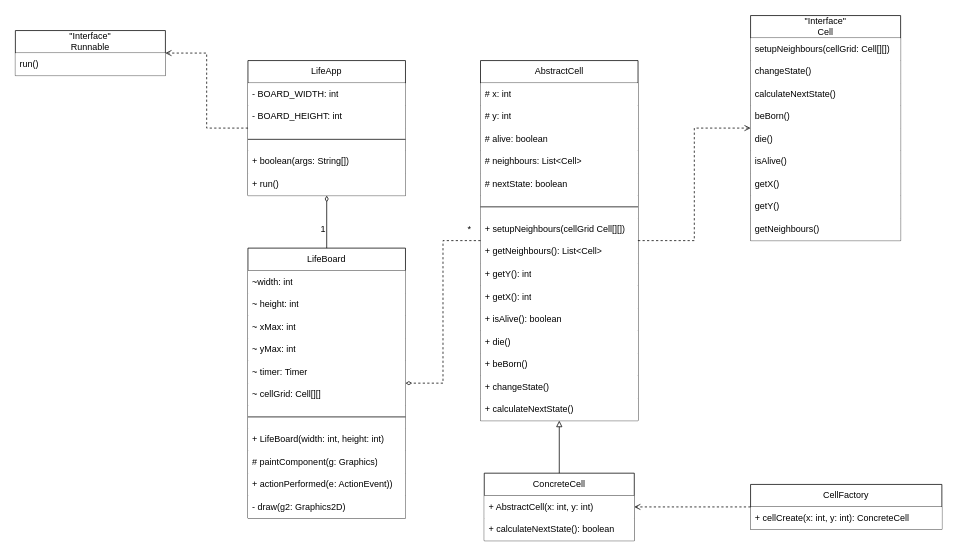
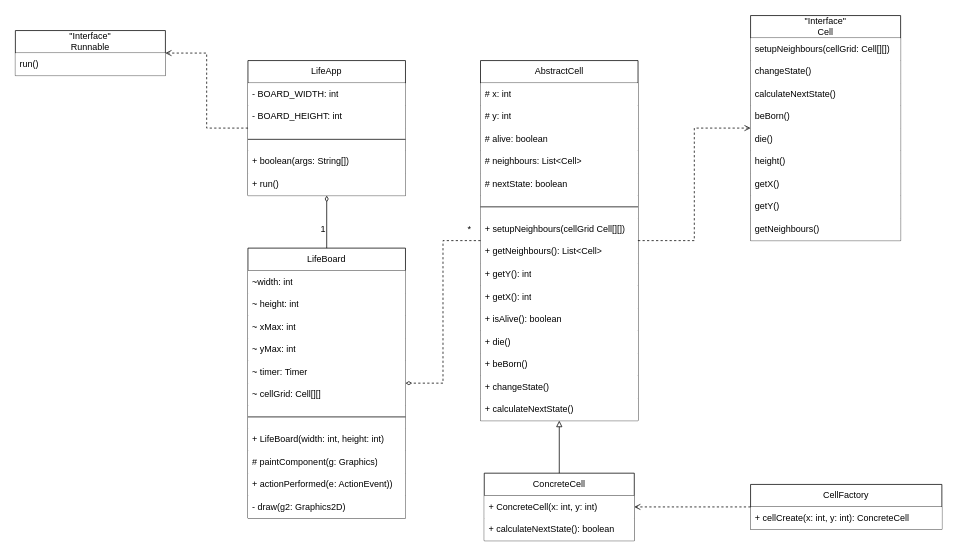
(774, 162) -> (774, 162)
(551, 507) -> (551, 507)
